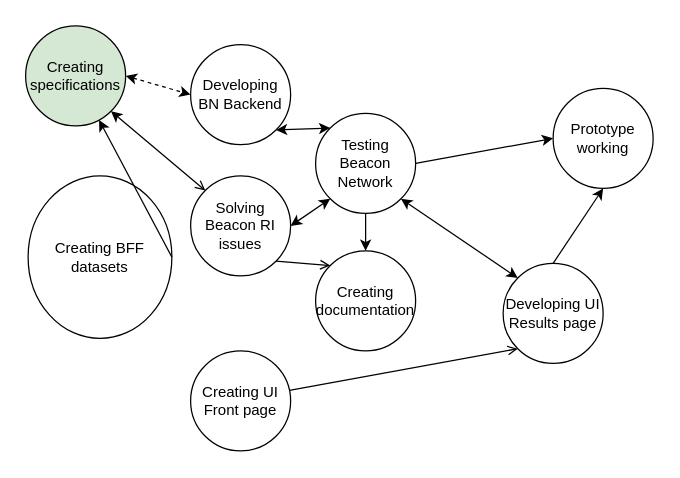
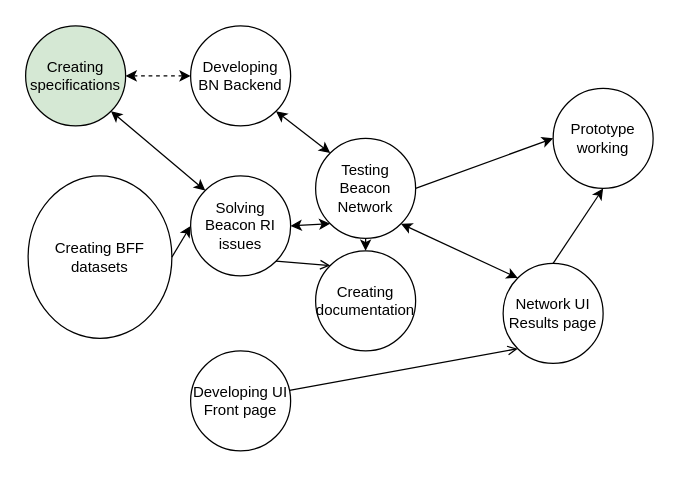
(241, 94) -> (241, 76)
(366, 163) -> (366, 188)
(199, 185) -> (198, 184)
(138, 192) -> (179, 245)
(553, 313) -> (553, 313)
(241, 401) -> (241, 401)
